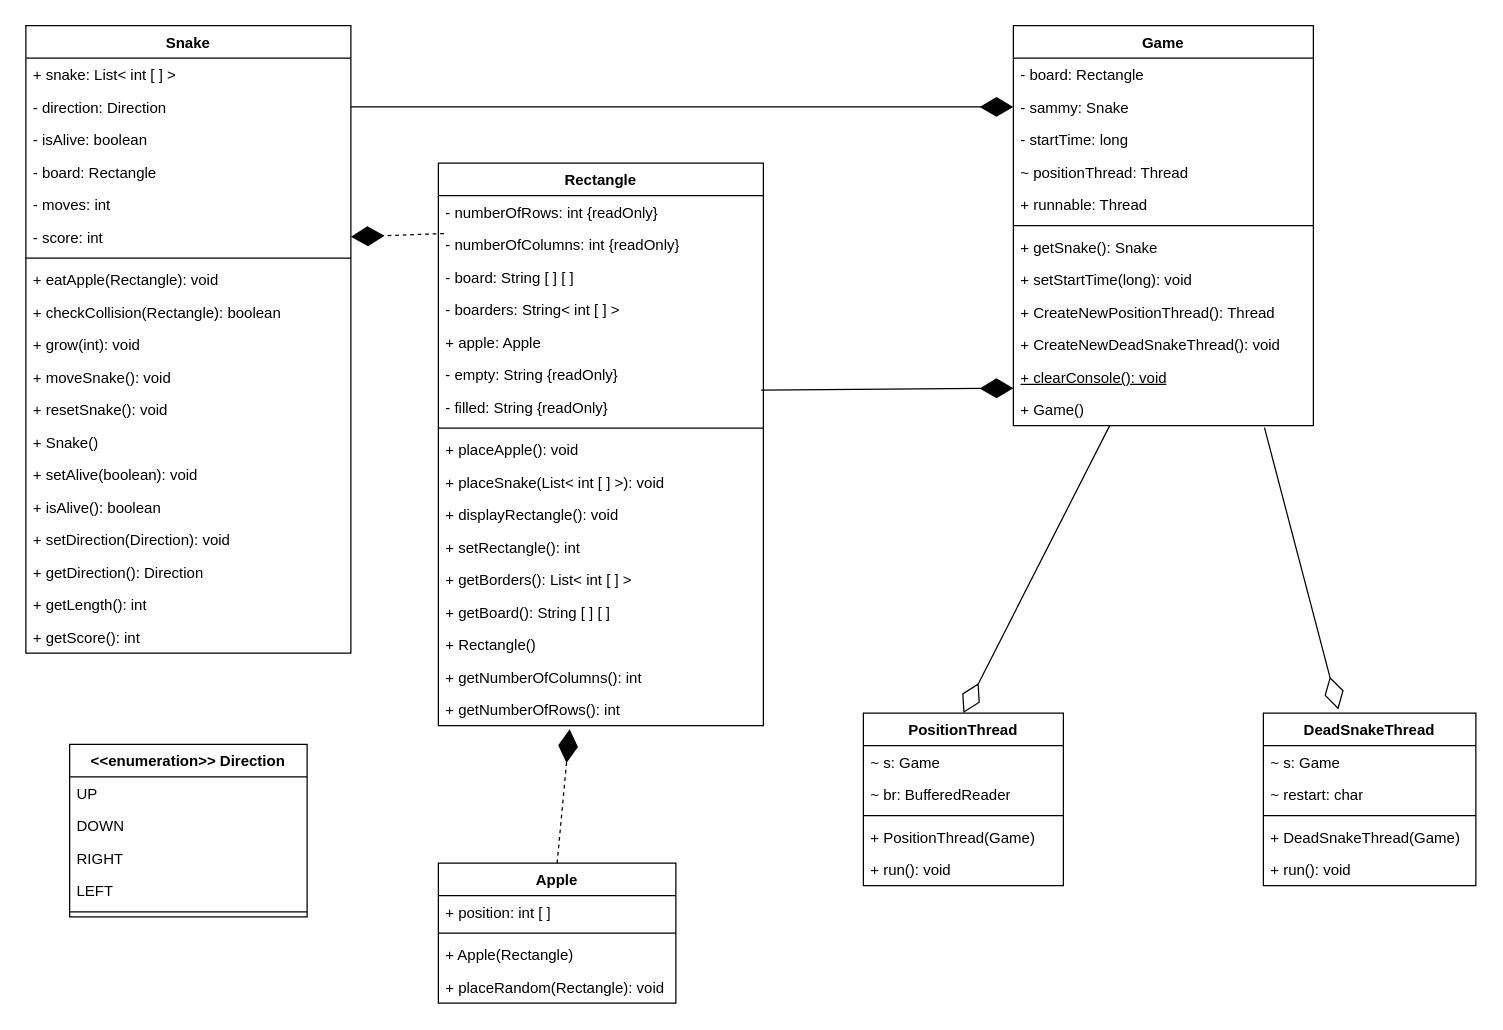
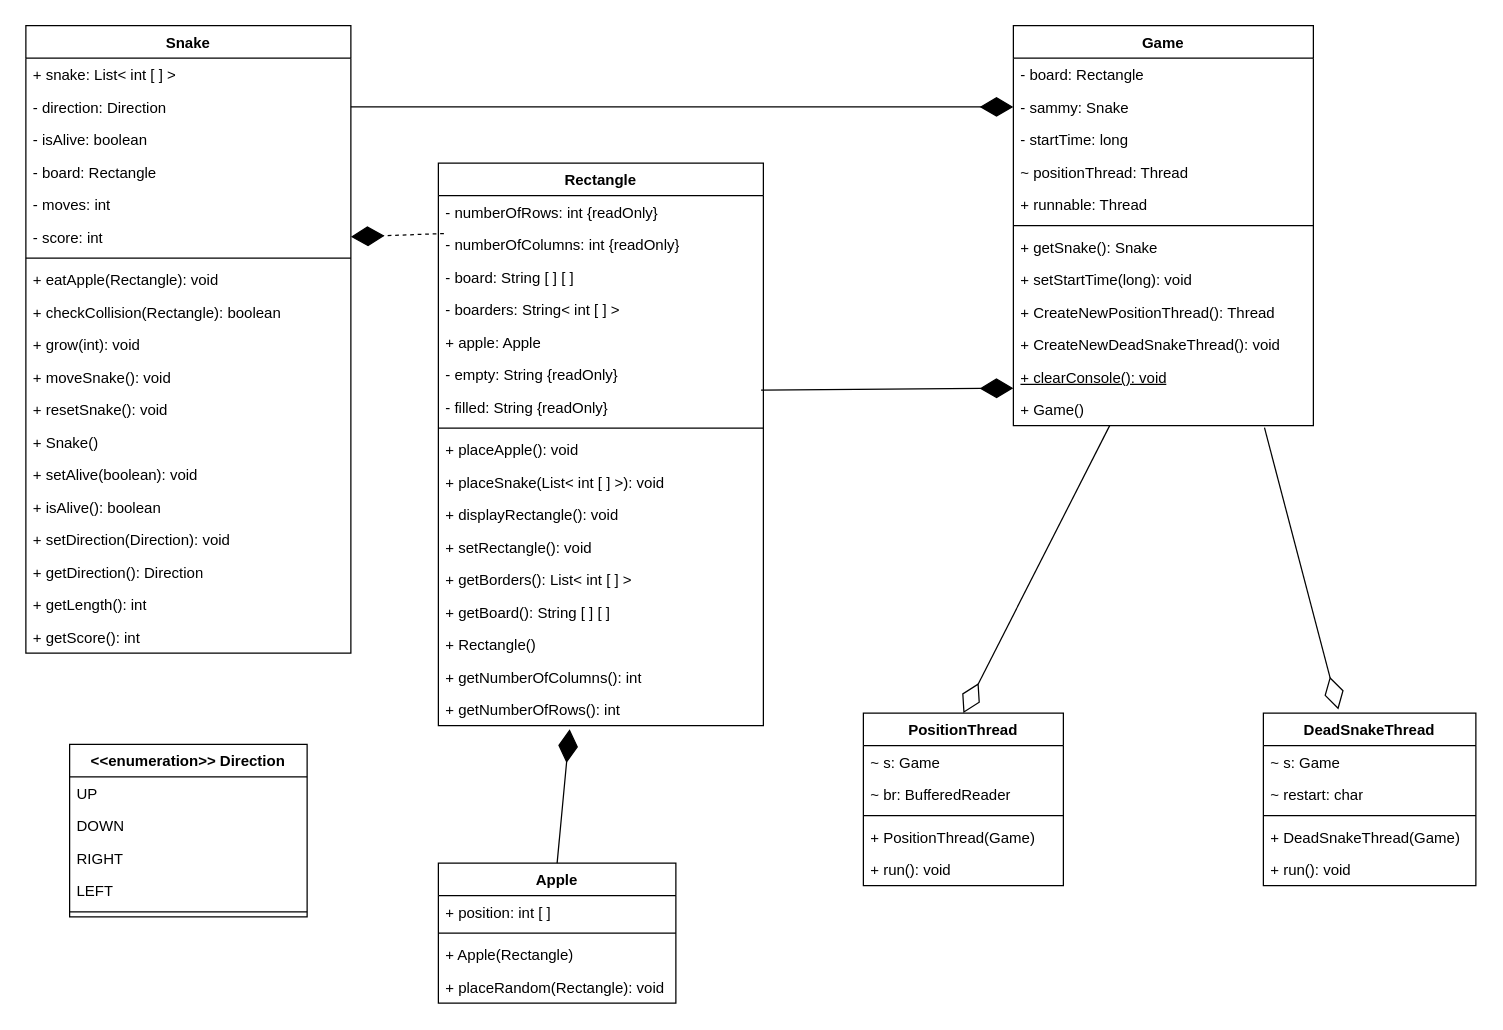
(524, 548) -> (528, 548)
(562, 812) -> (562, 812)
